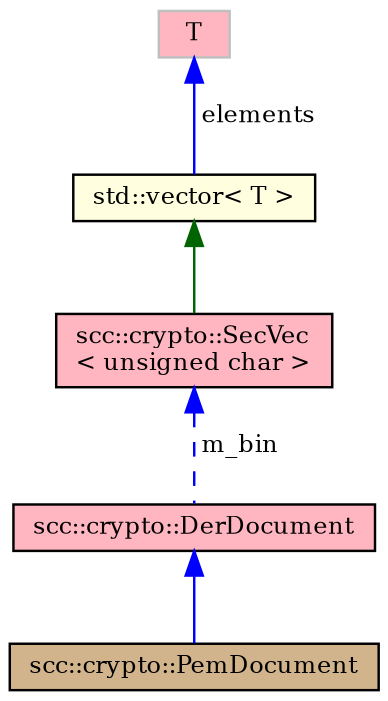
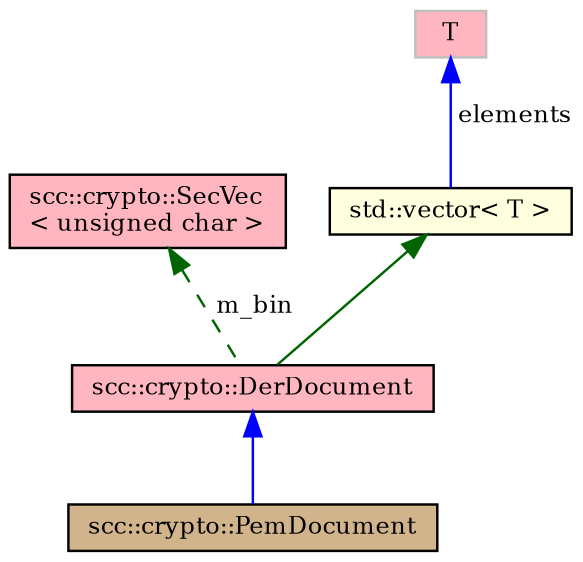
(194, 280) -> (342, 308)
(194, 458) -> (211, 317)
